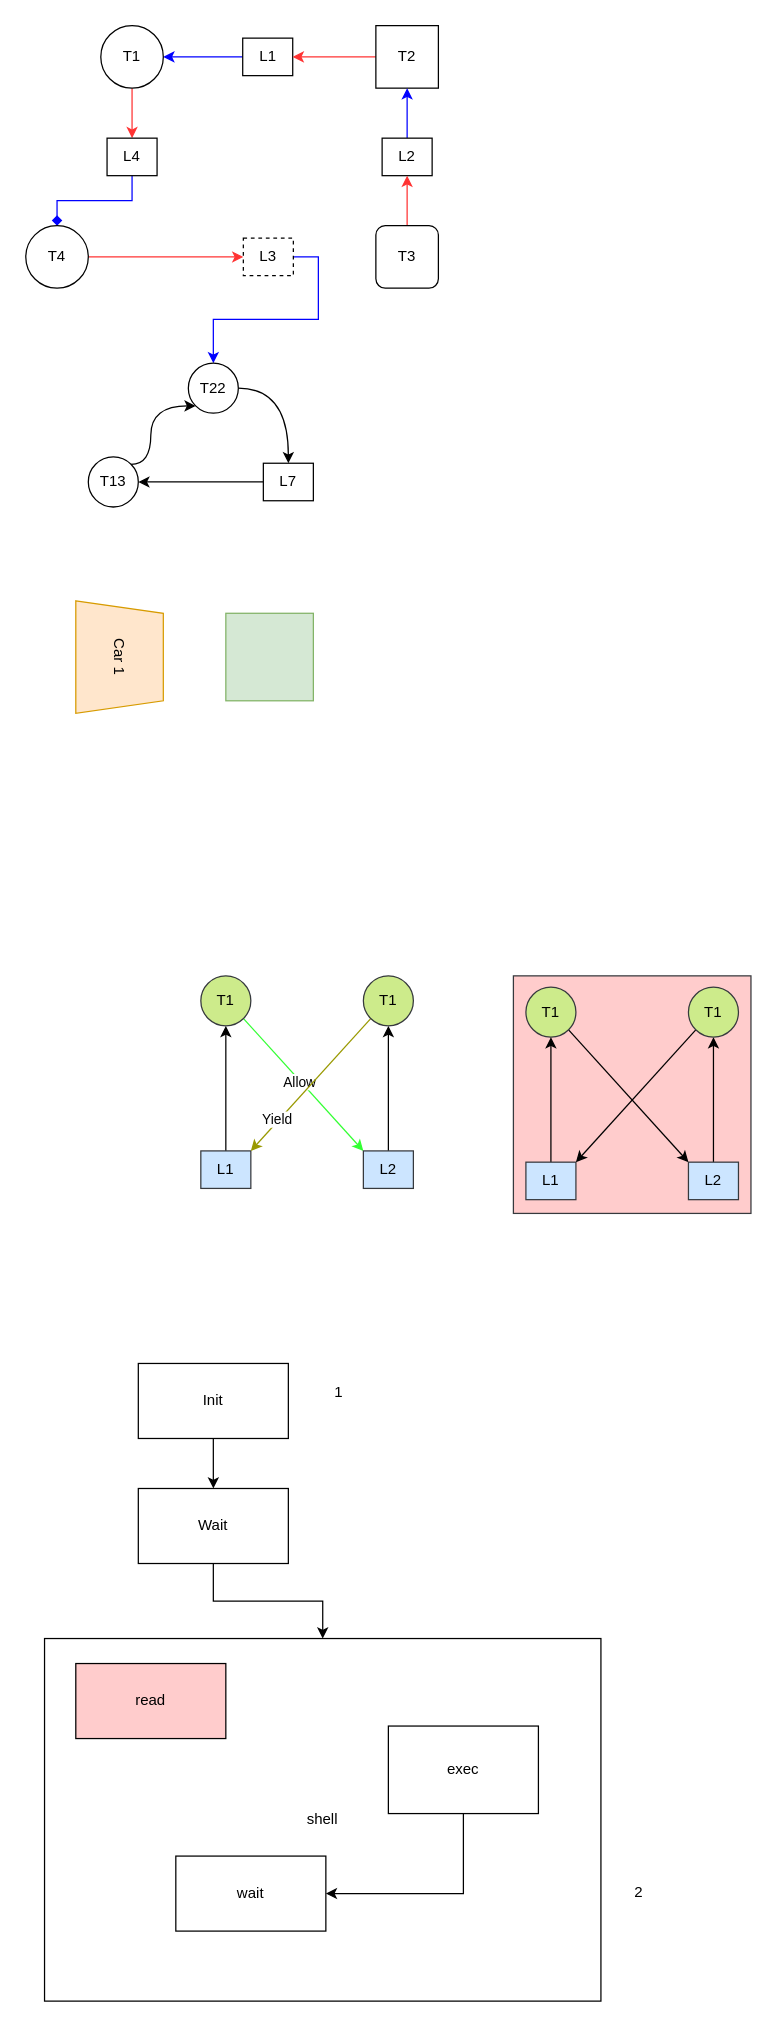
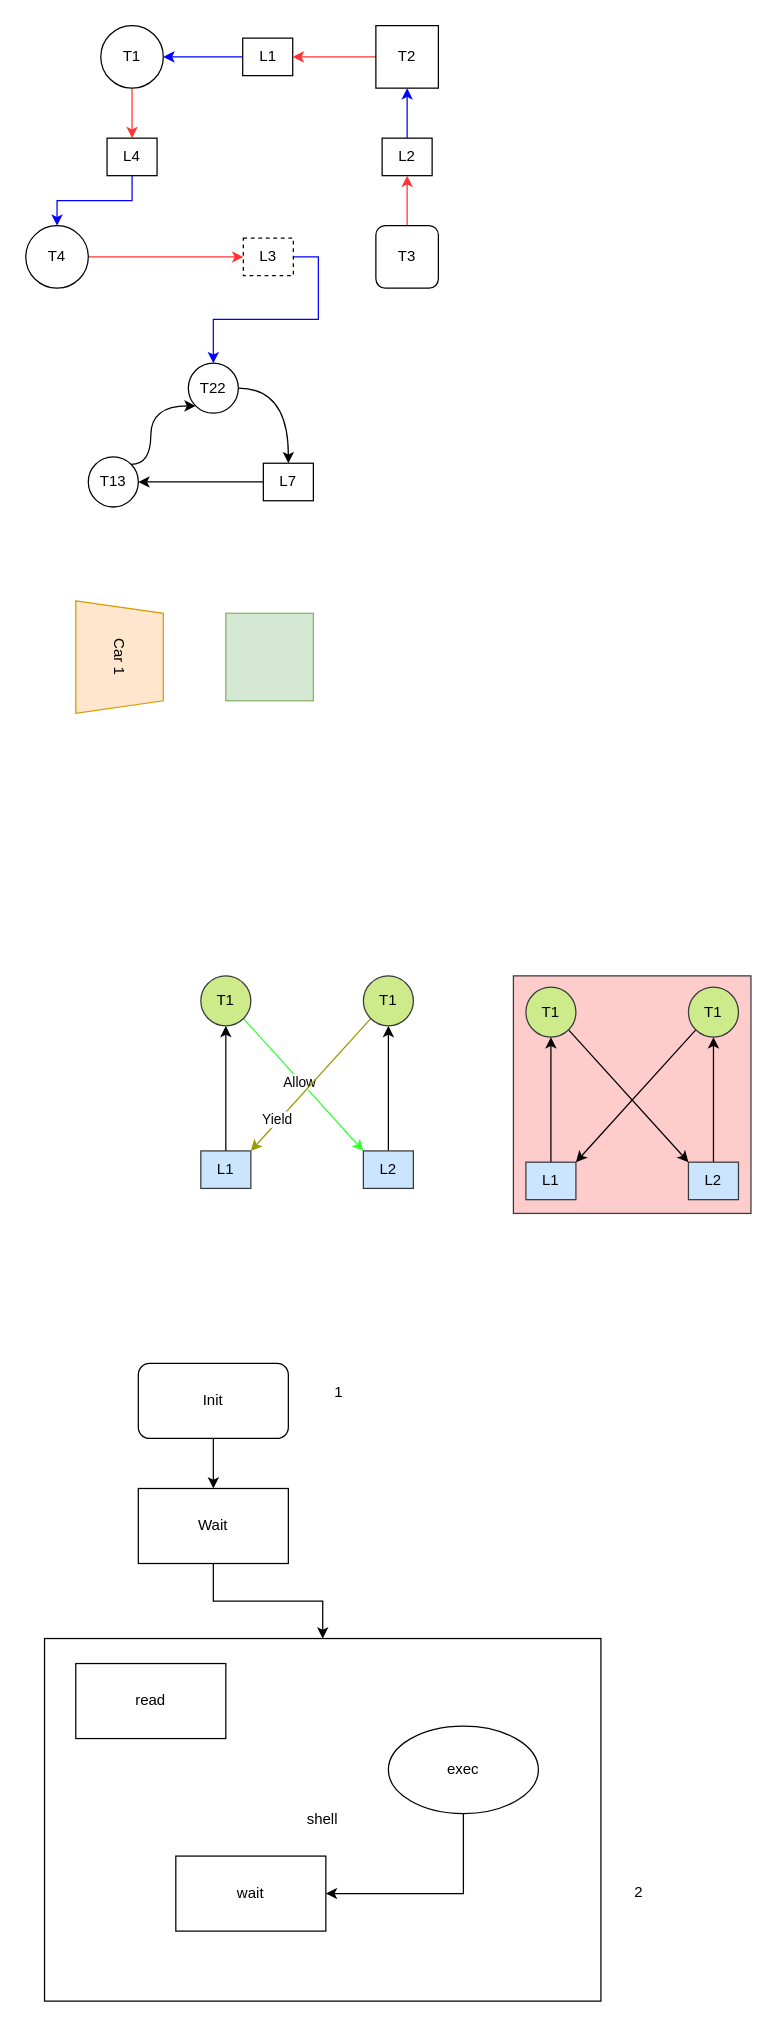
(57, 215) -> (57, 216)
(213, 1401) -> (213, 1401)
(151, 1701) -> (151, 1701)
(463, 1769) -> (463, 1769)
